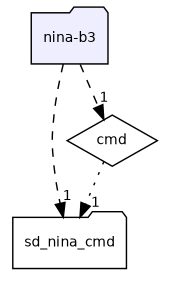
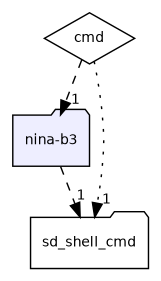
(89, 85) -> (74, 81)
(70, 243) -> (90, 243)
